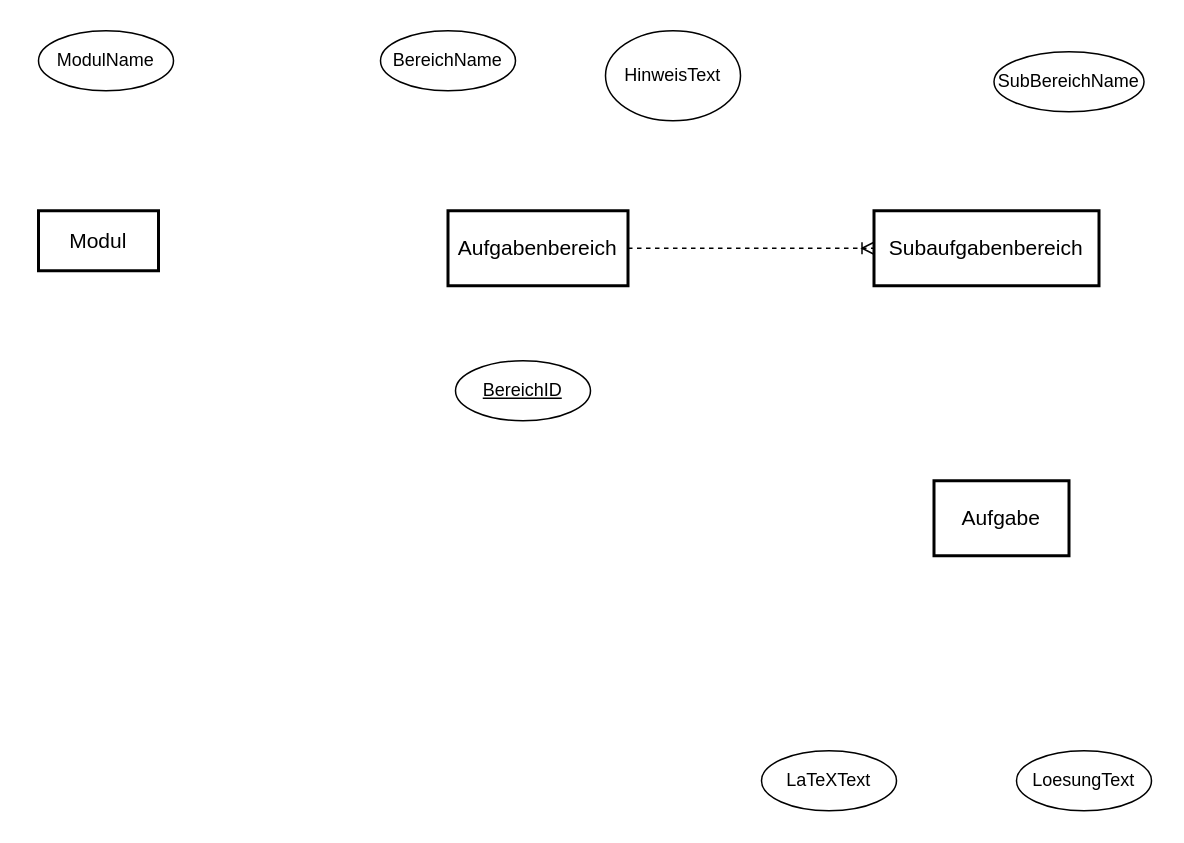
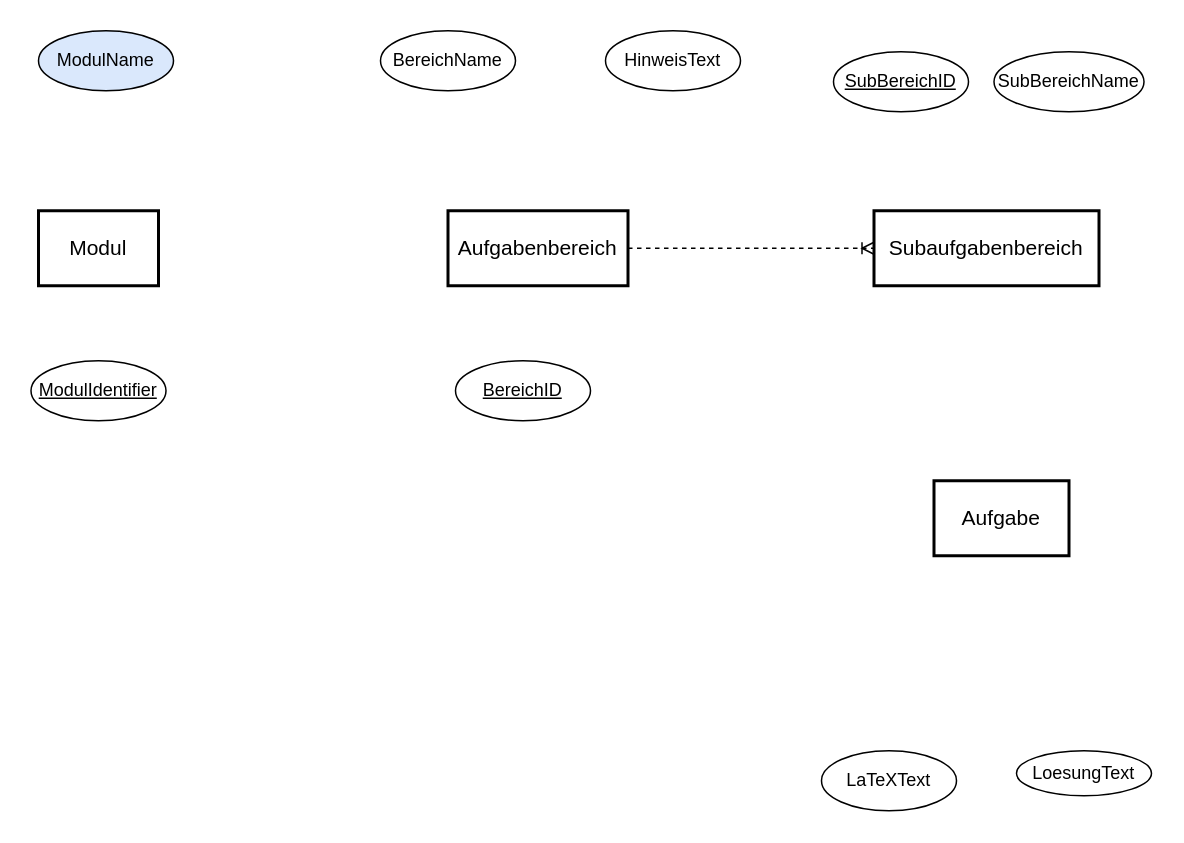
(106, 61) -> (106, 61)
(673, 76) -> (673, 61)
none -> (901, 82)
(98, 241) -> (98, 248)
none -> (98, 391)
(829, 781) -> (889, 781)
(1084, 781) -> (1084, 773)
